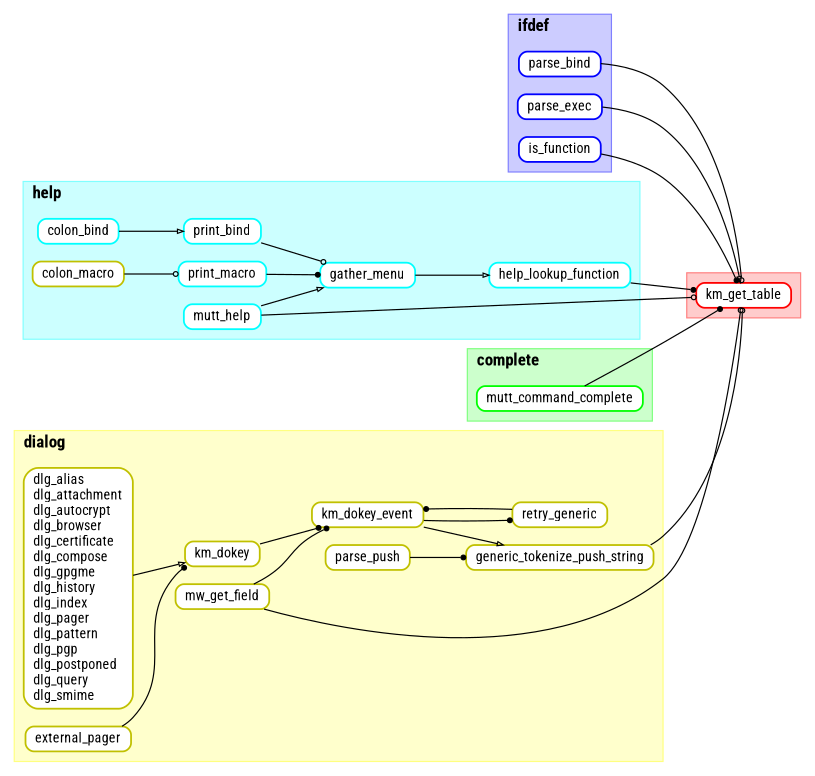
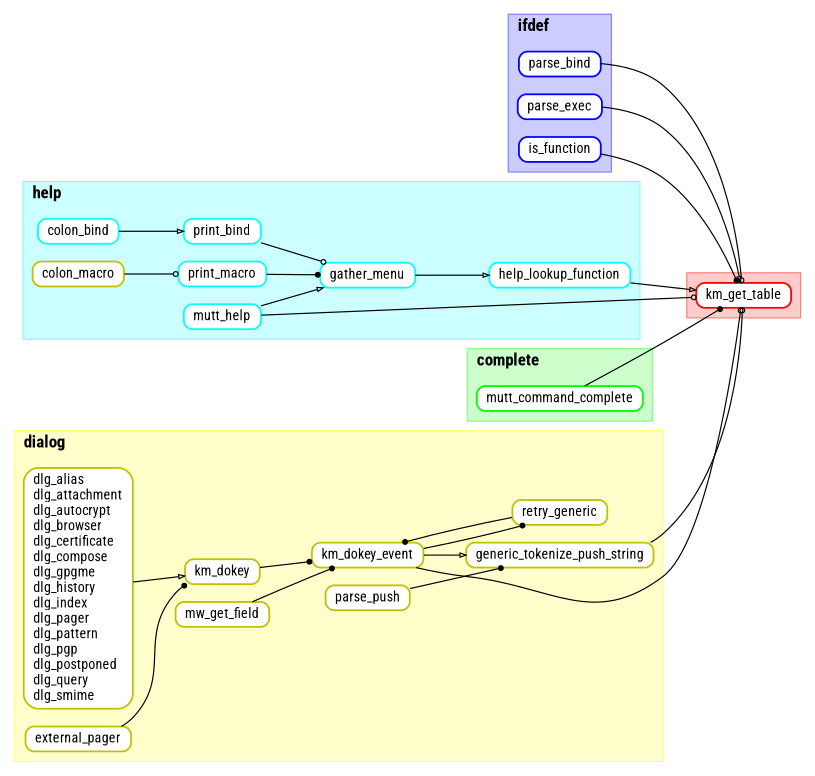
(661, 286) -> (660, 286)
(605, 611) -> (679, 558)
